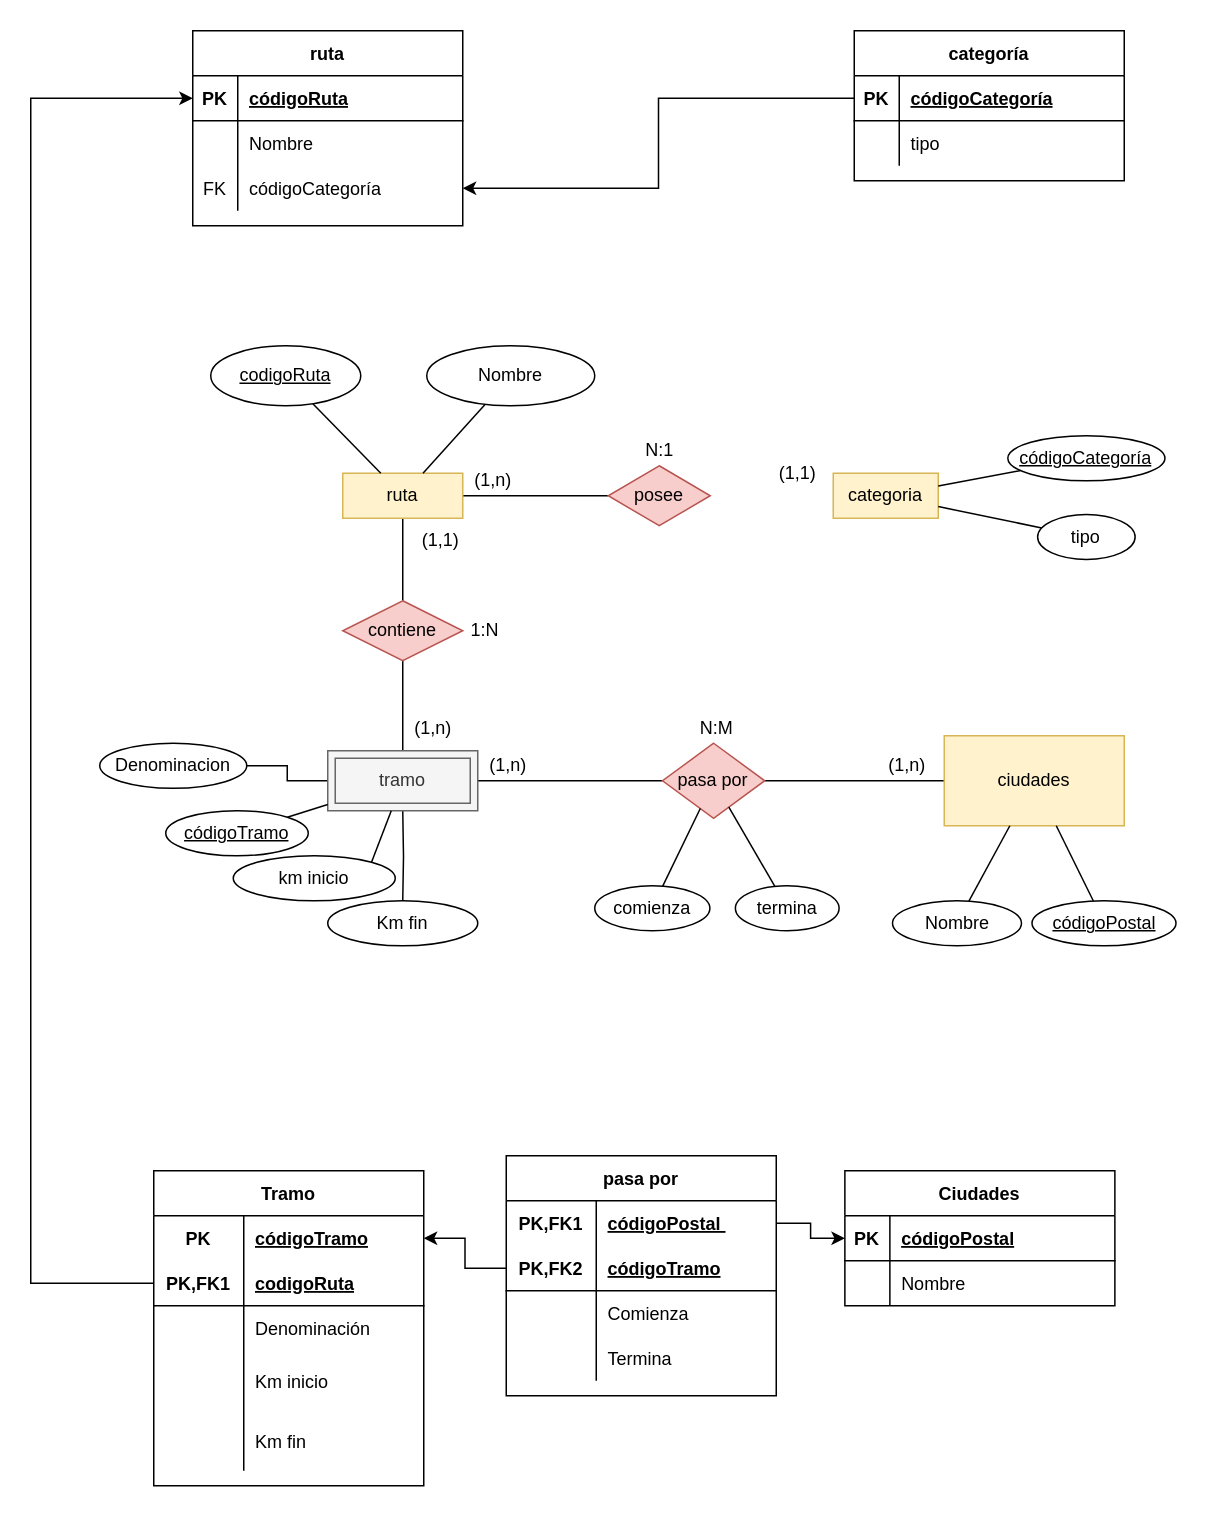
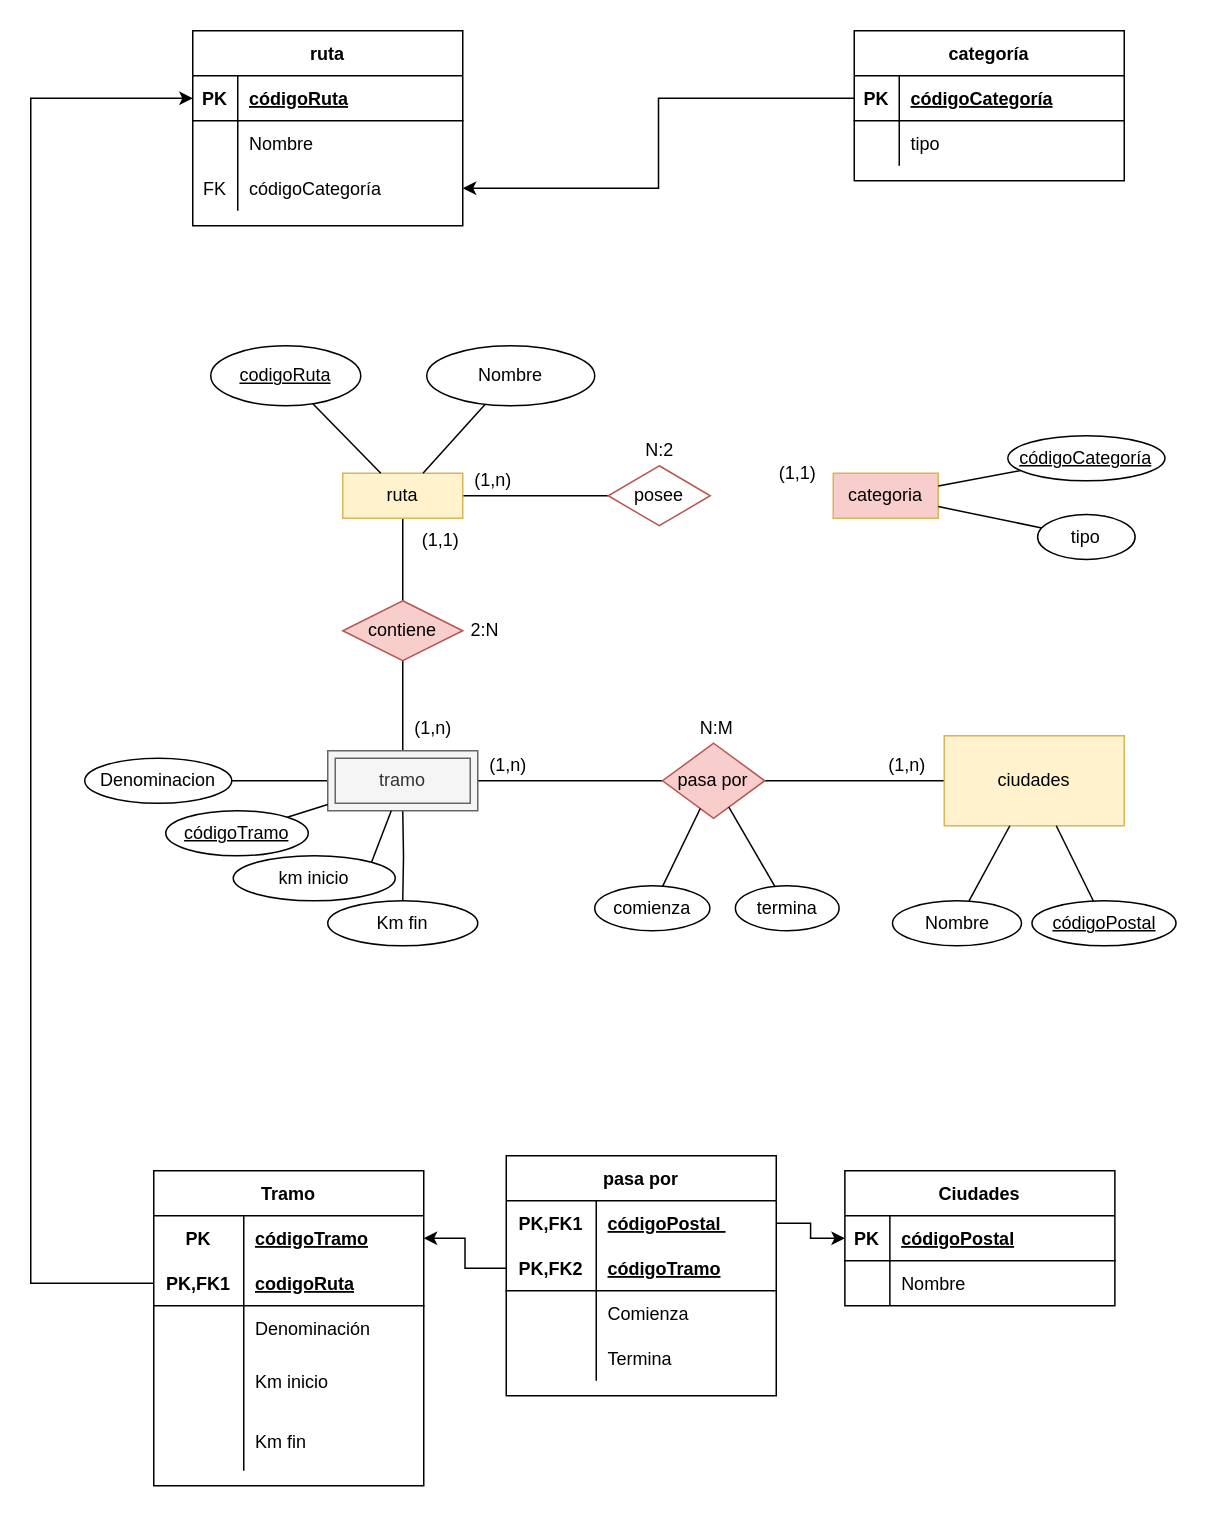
(660, 451) -> (660, 451)
(659, 496) -> (659, 496)
(886, 496) -> (886, 496)
(485, 631) -> (485, 631)
(173, 766) -> (158, 781)
